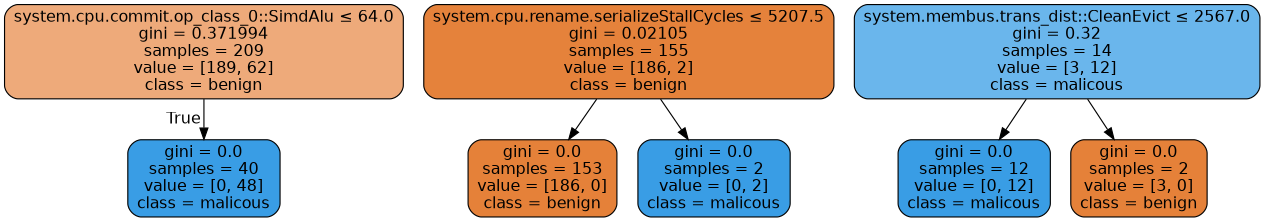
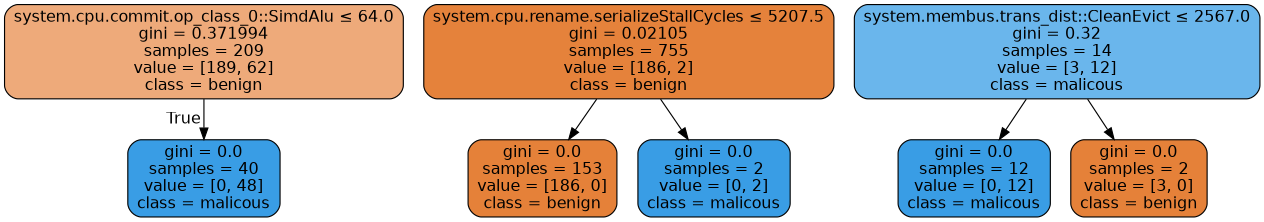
(629, 51) -> (629, 51)
